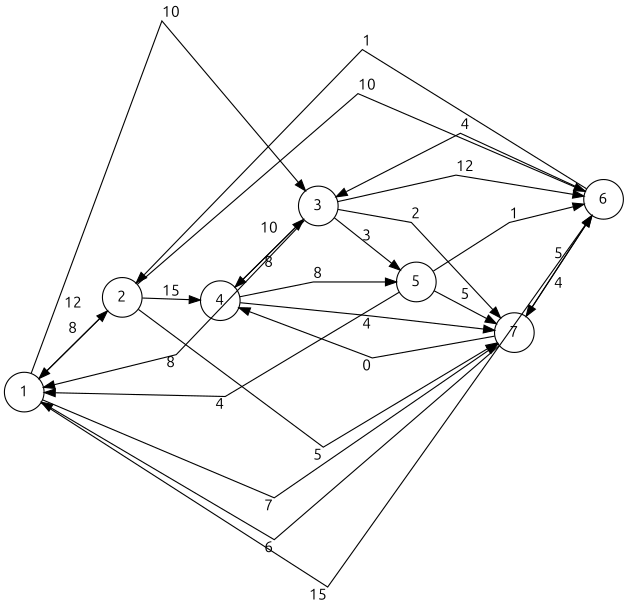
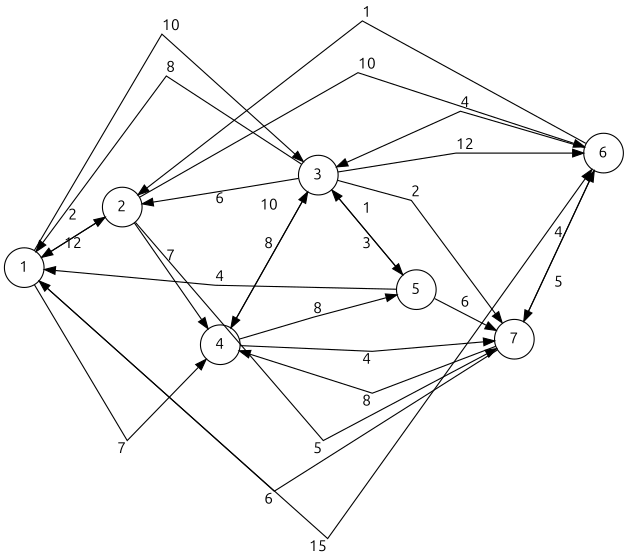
none -> (226, 190)
(499, 229) -> (371, 237)
(171, 291) -> (171, 256)
(465, 295) -> (465, 302)
(73, 329) -> (73, 215)
(367, 366) -> (367, 401)
(278, 495) -> (107, 406)
